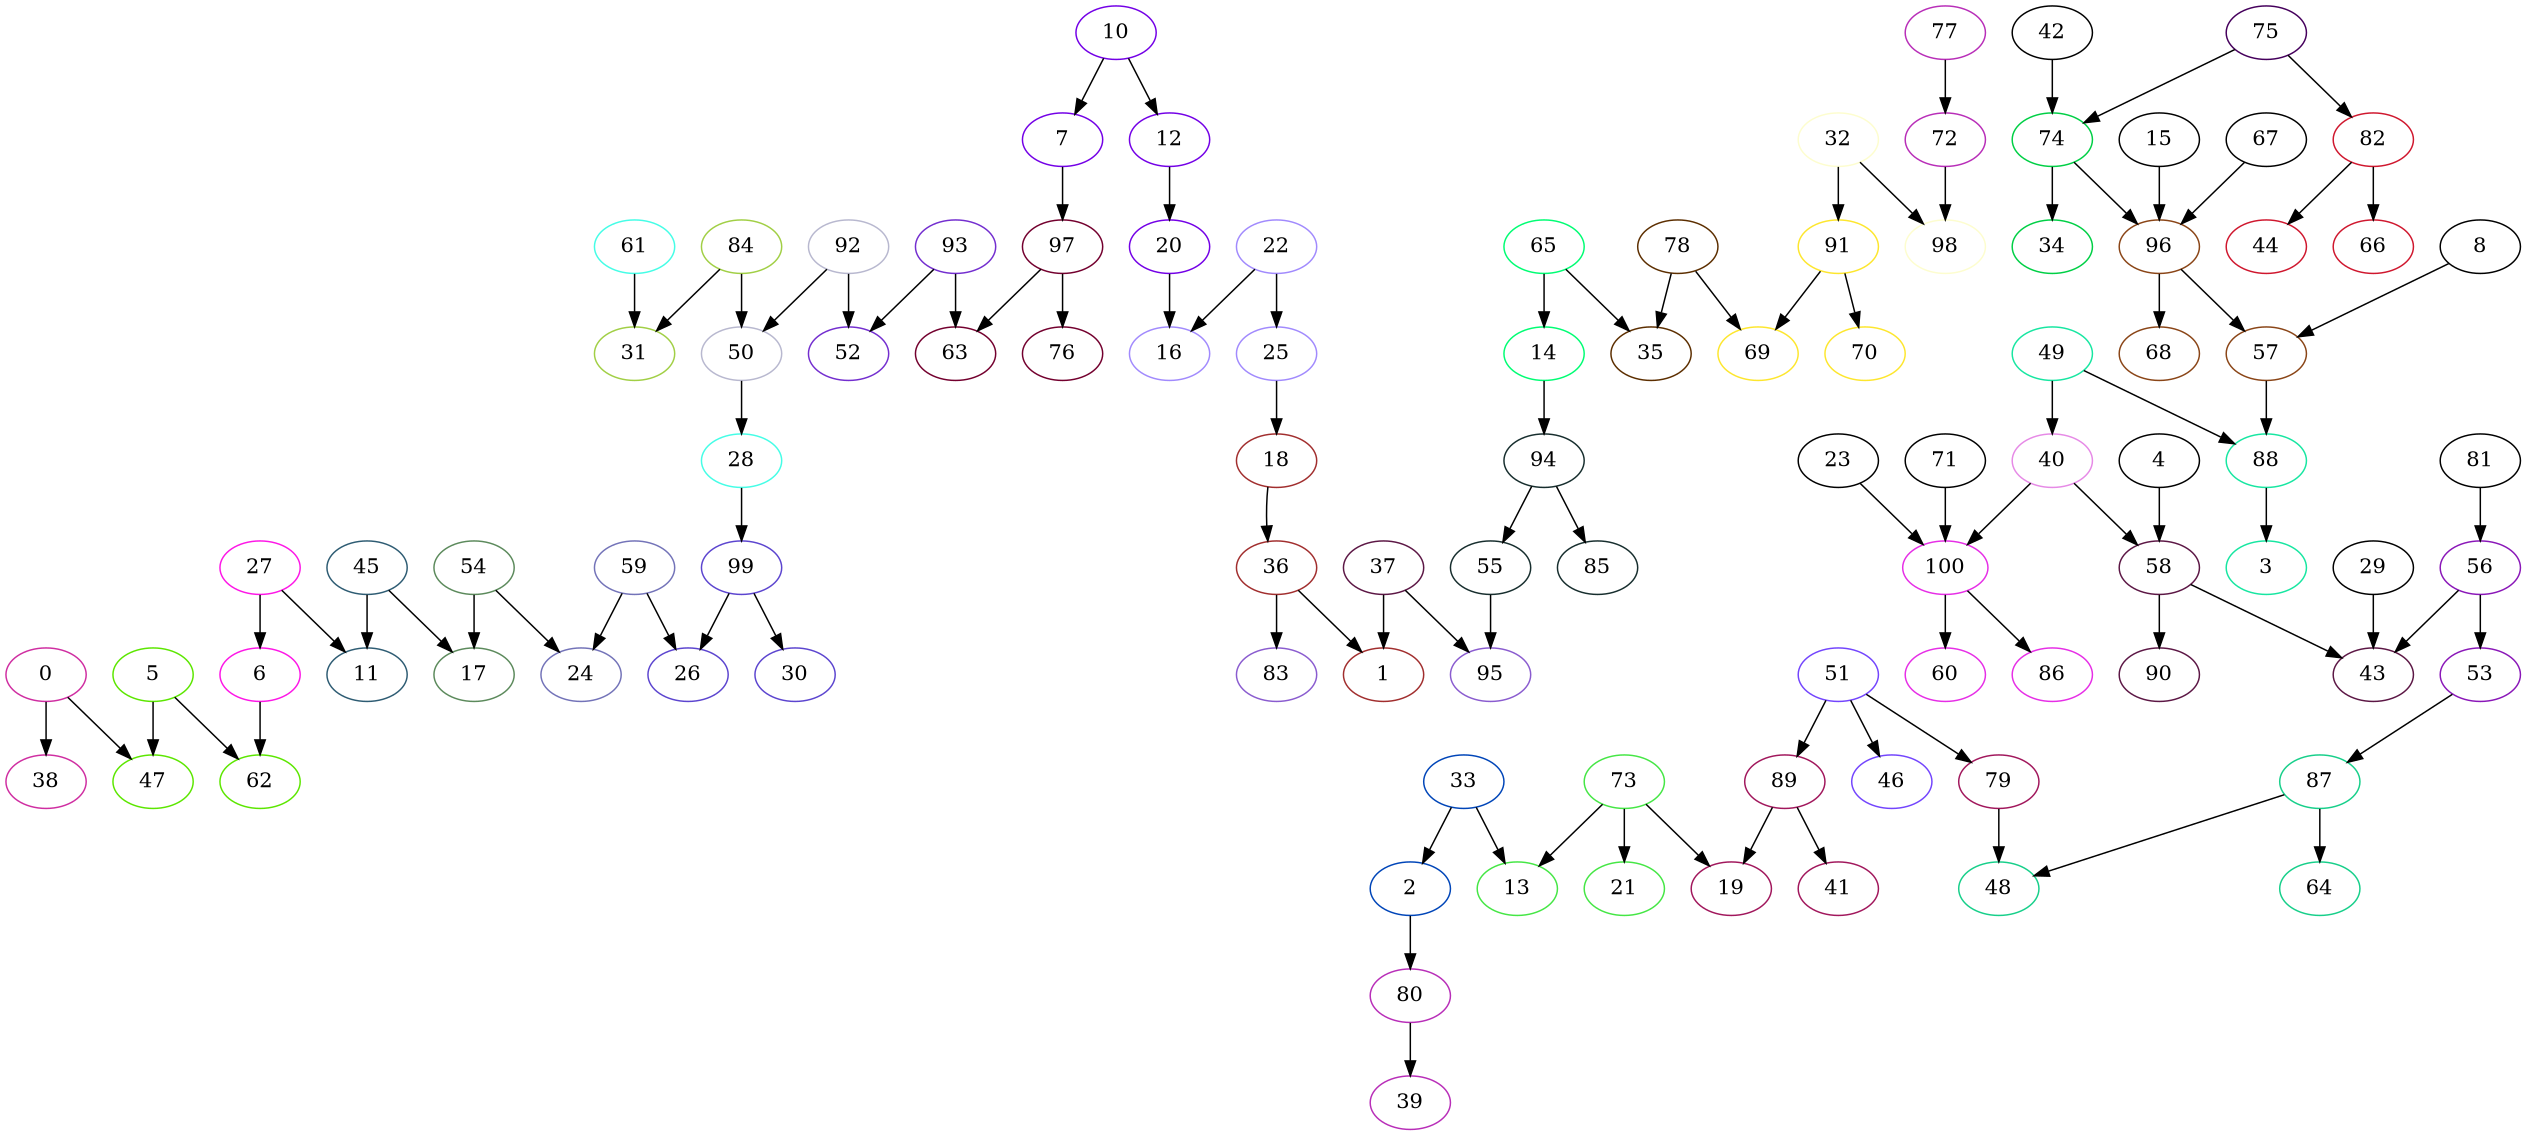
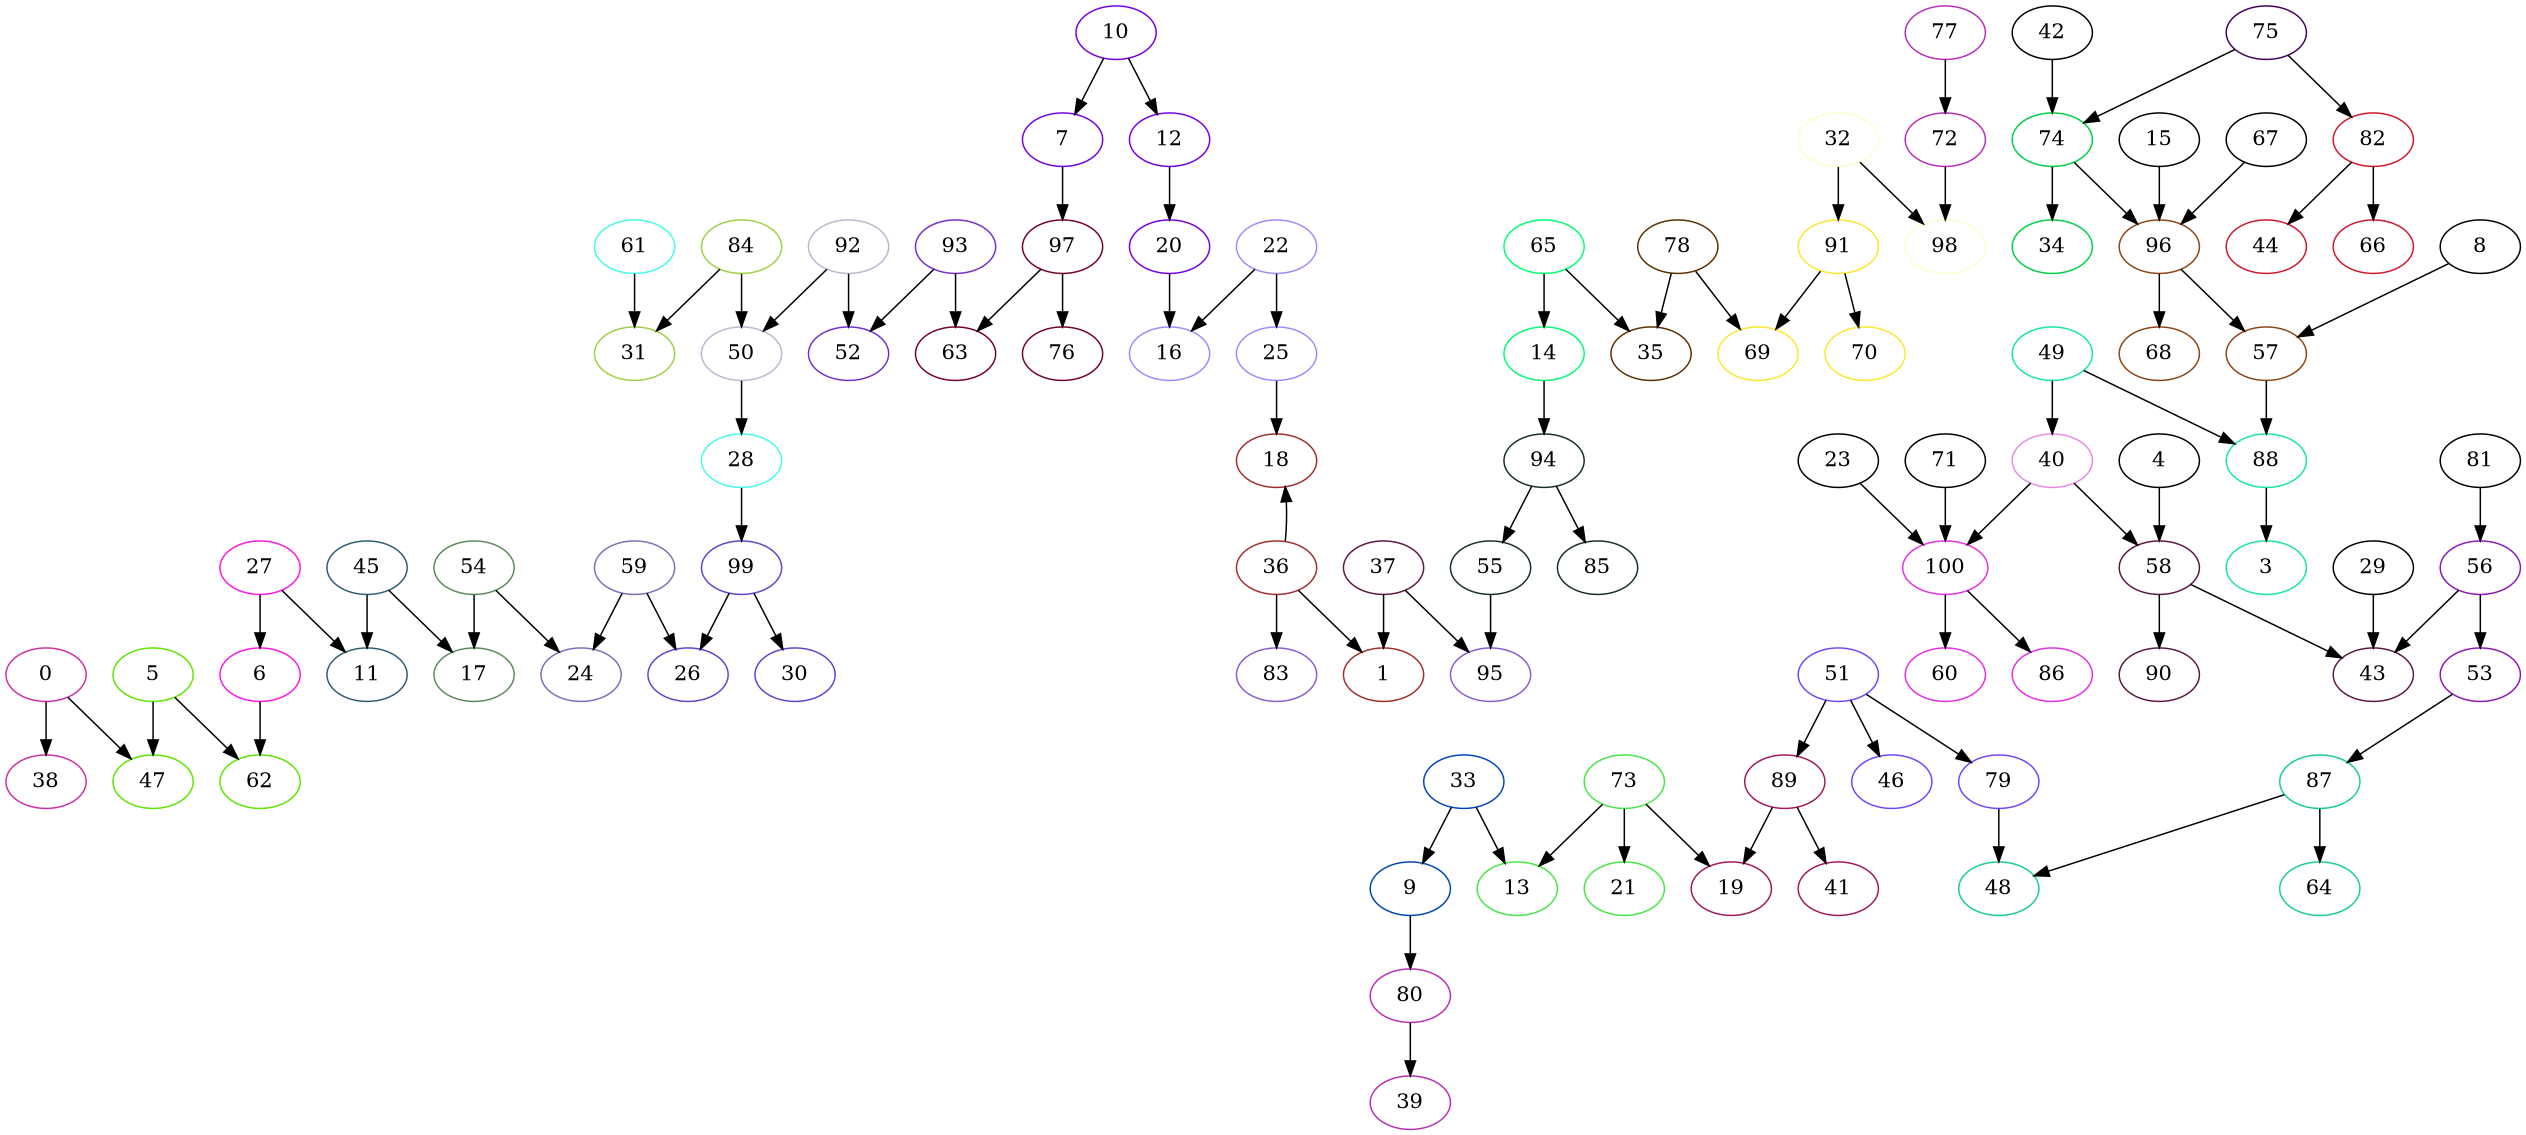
(1267, 506) -> (1287, 522)
(1999, 782) -> (1999, 782)
(1410, 889) -> (1410, 889)
